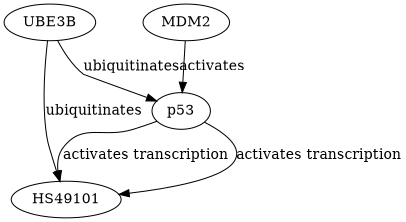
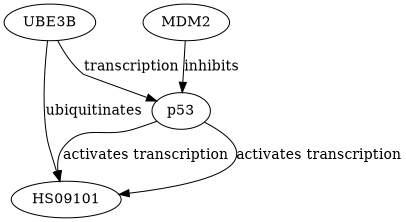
(132, 67) -> (132, 67)
(212, 67) -> (212, 67)
(66, 200) -> (66, 200)
